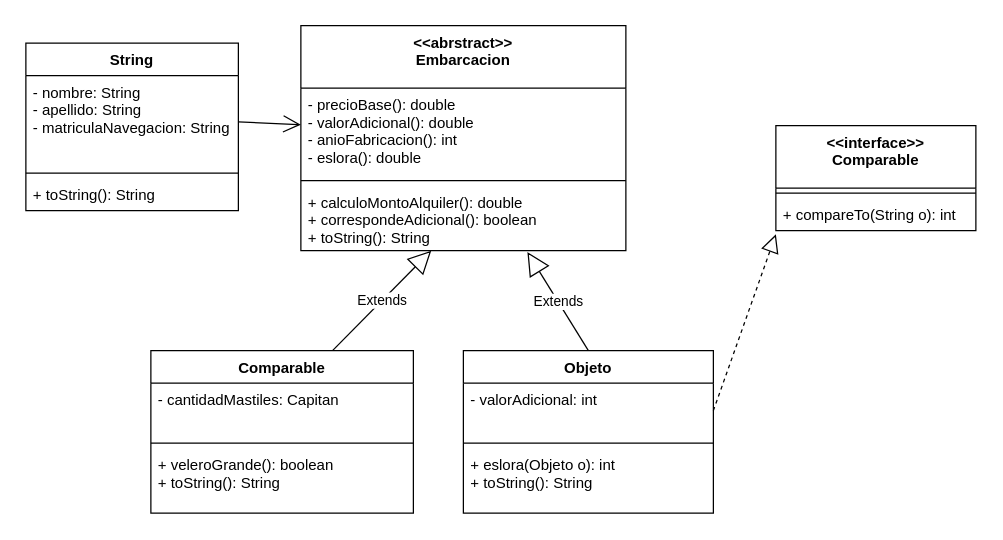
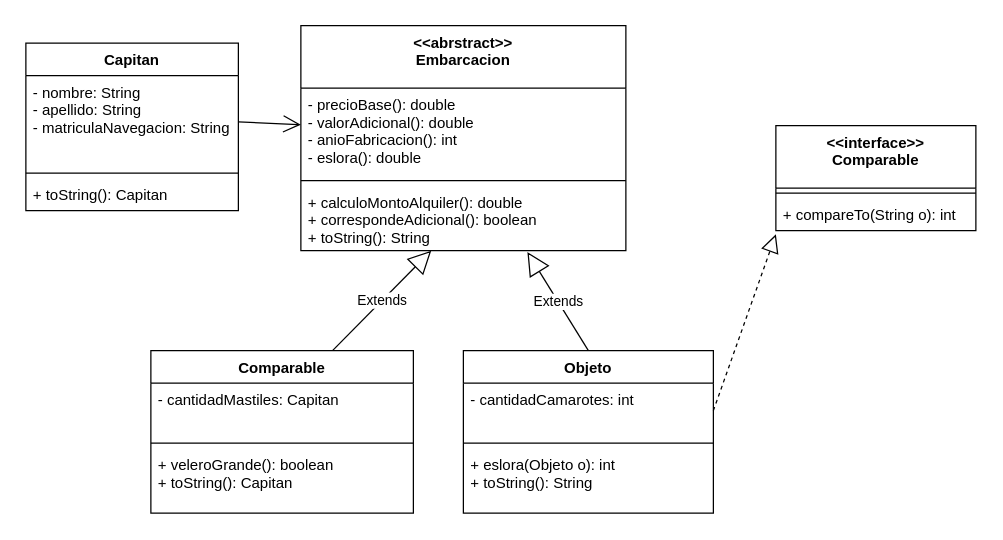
(131, 60) -> (131, 60)
(107, 195) -> (111, 195)
(543, 400) -> (561, 400)
(253, 465) -> (253, 465)
